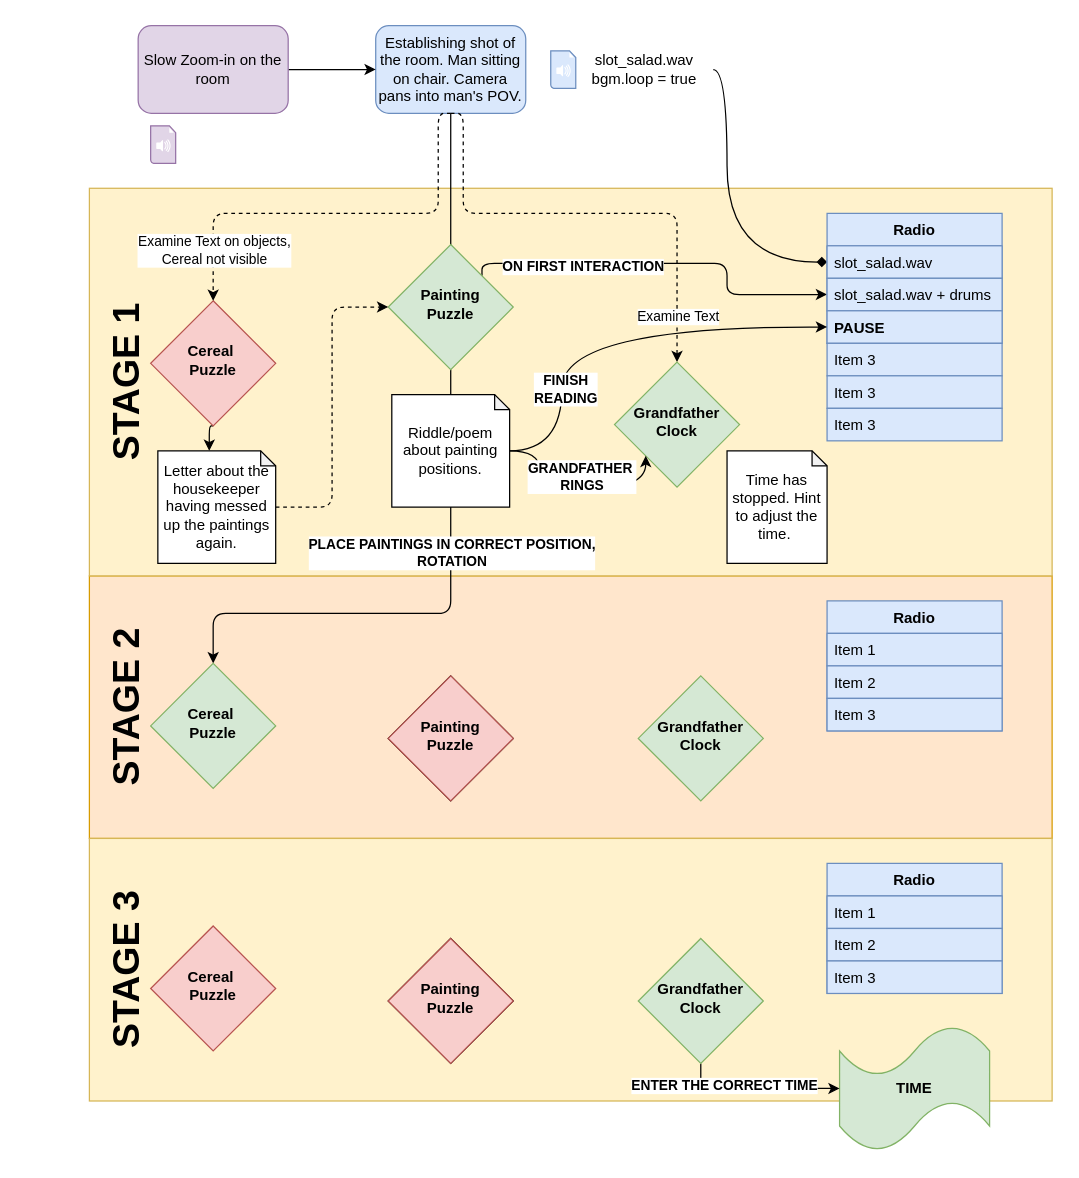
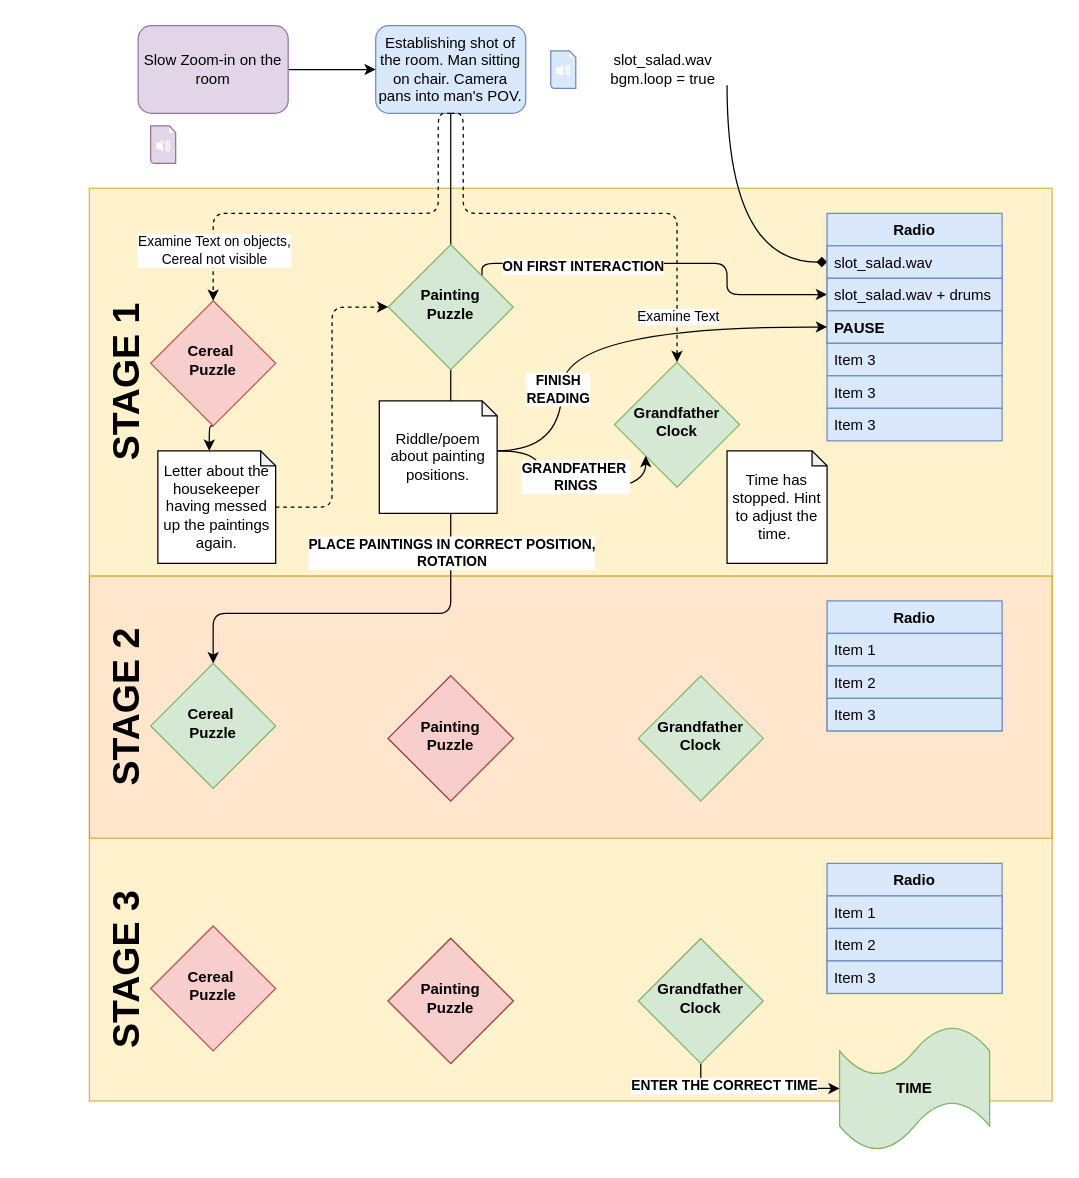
(644, 69) -> (663, 69)
(451, 451) -> (438, 457)
